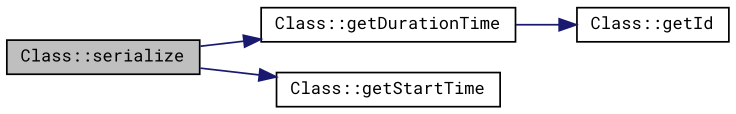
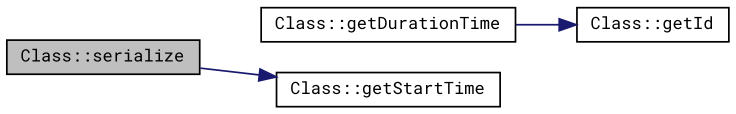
(222, 44) -> none
